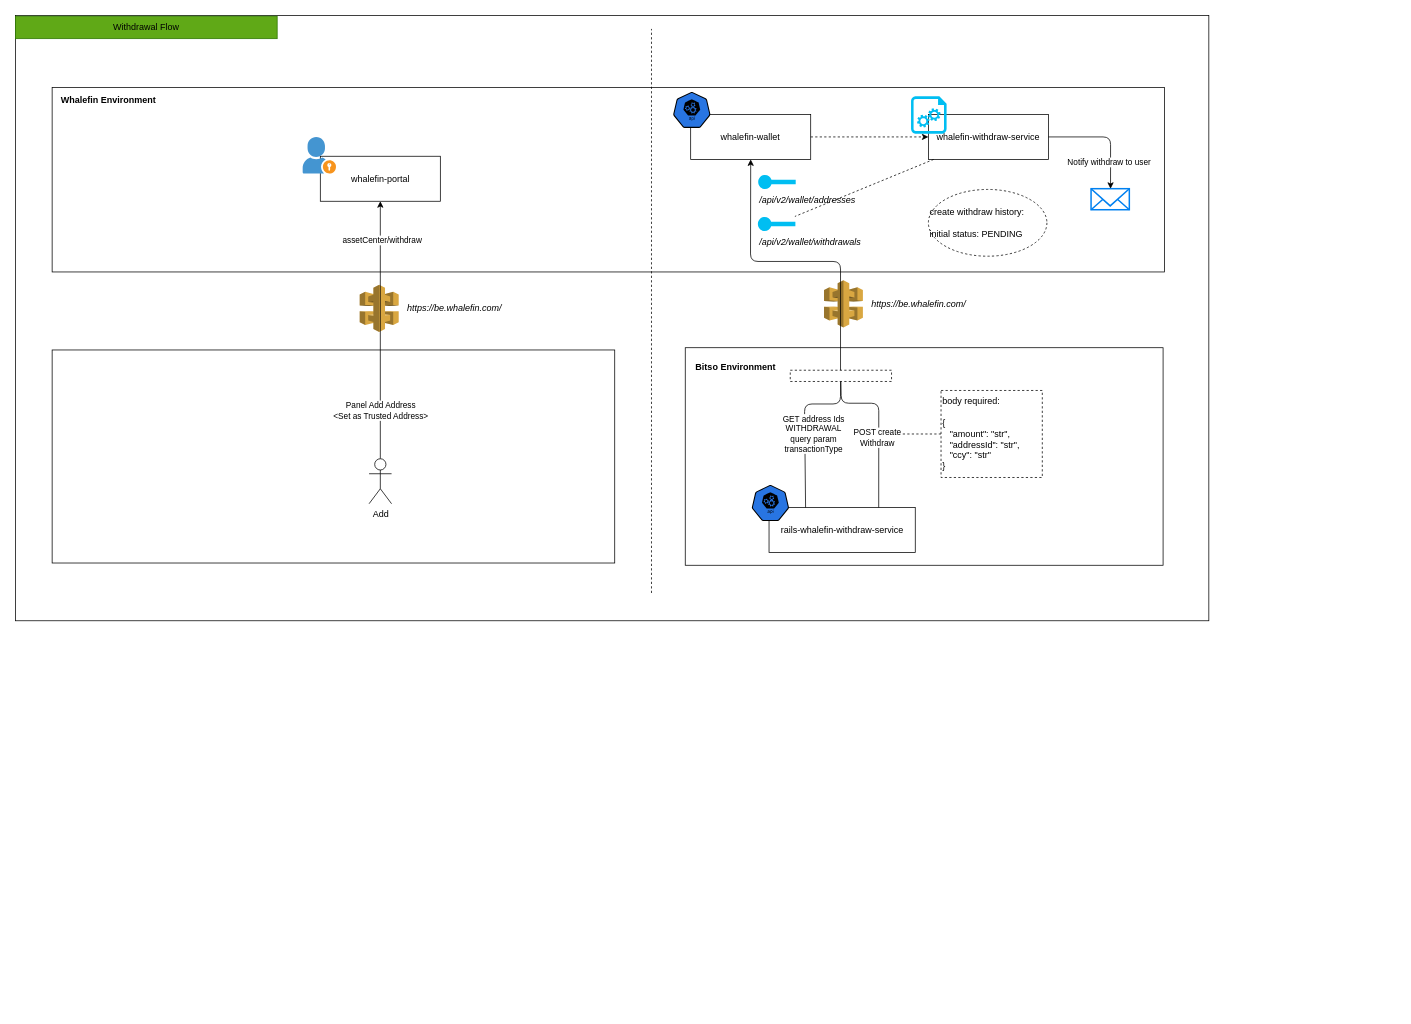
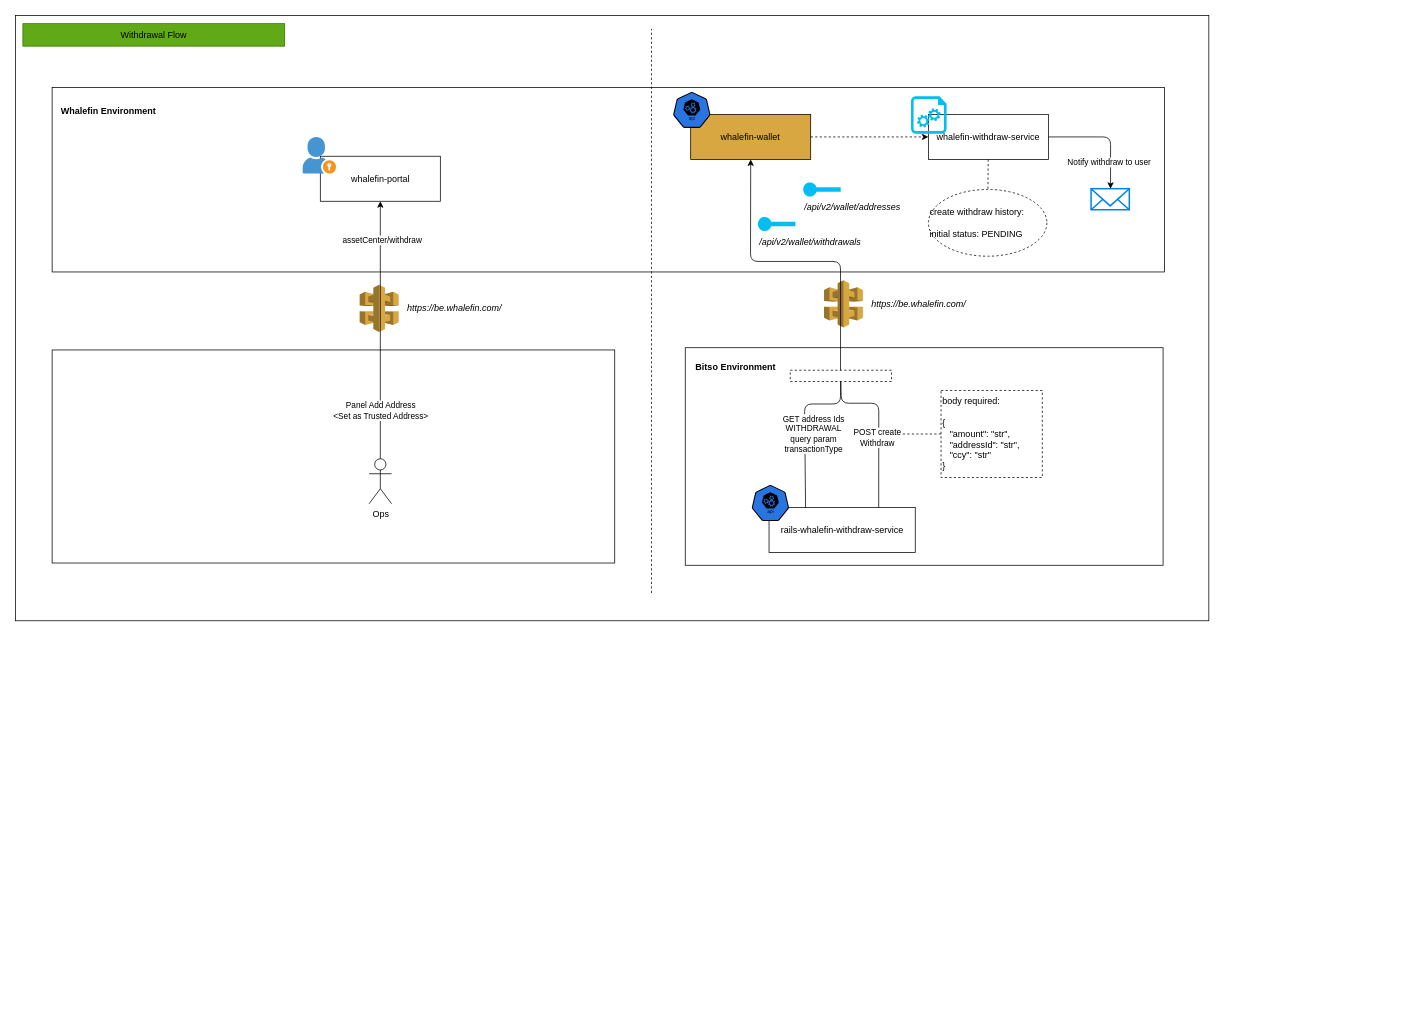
(146, 27) -> (154, 35)
(111, 100) -> (111, 111)
(751, 137) -> (751, 137)
(777, 182) -> (822, 189)
(863, 188) -> (988, 174)
(381, 514) -> (381, 514)
